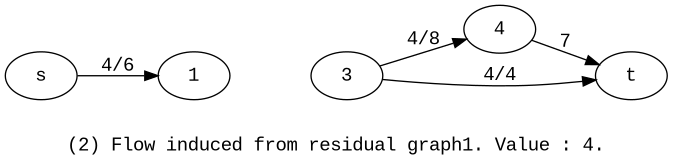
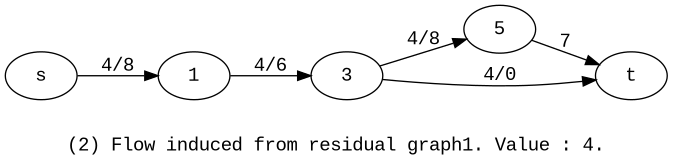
(500, 29) -> (500, 29)
(118, 66) -> (118, 66)
(500, 75) -> (500, 75)
none -> (264, 76)
